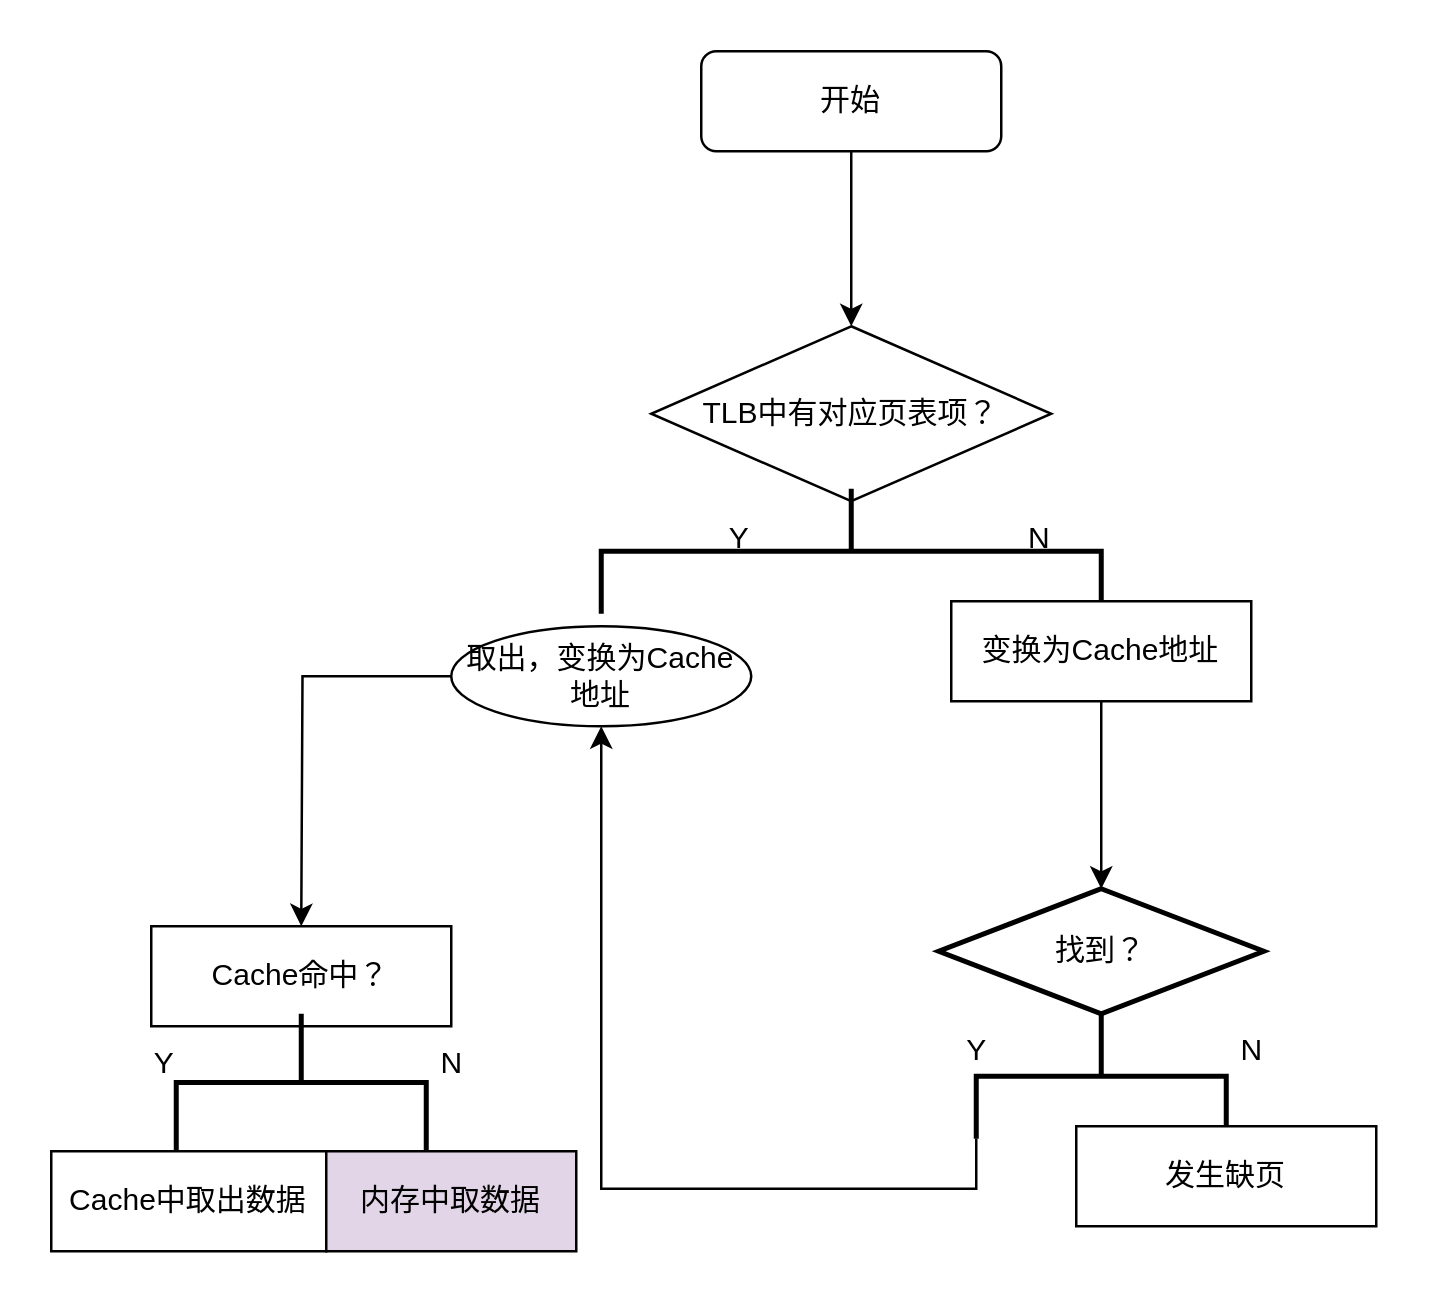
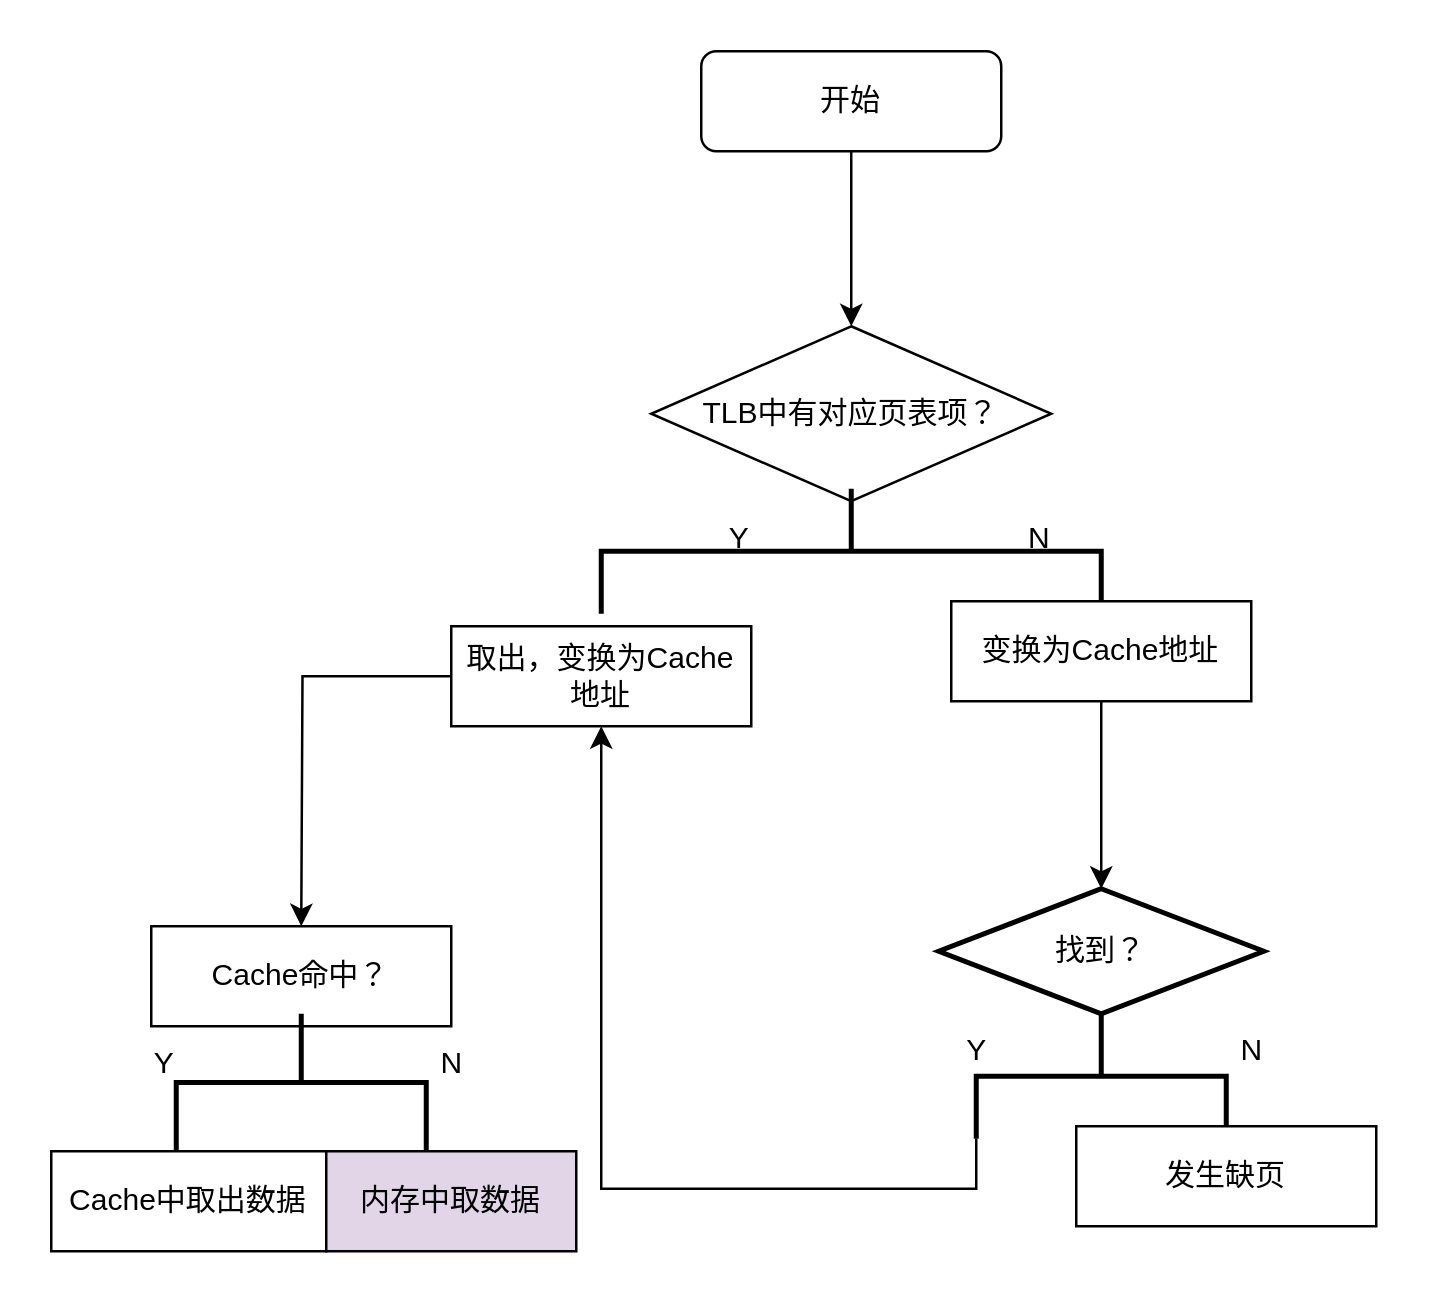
(601, 676) -> (601, 676)
